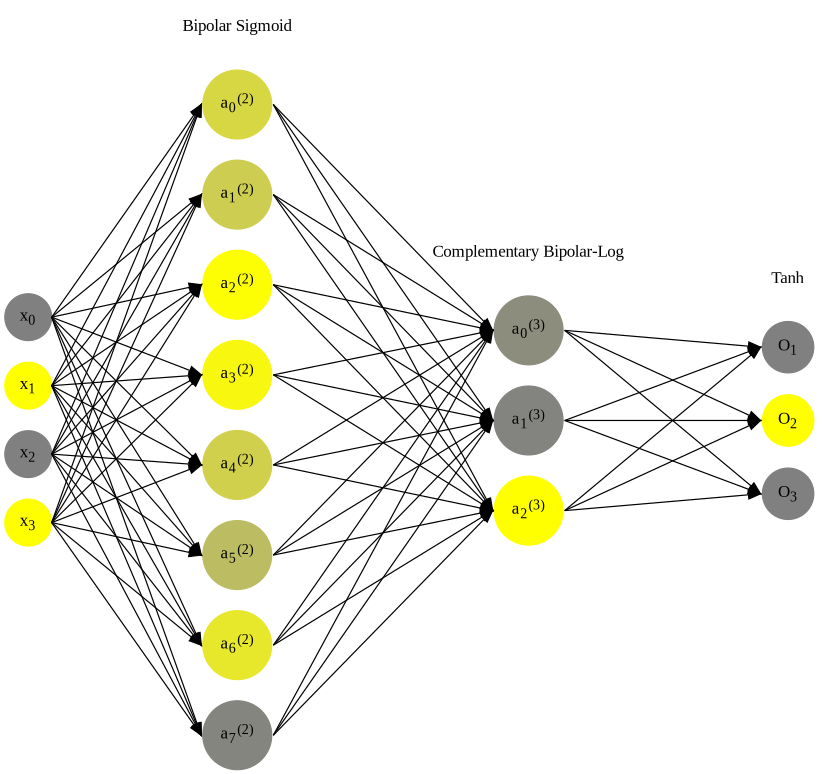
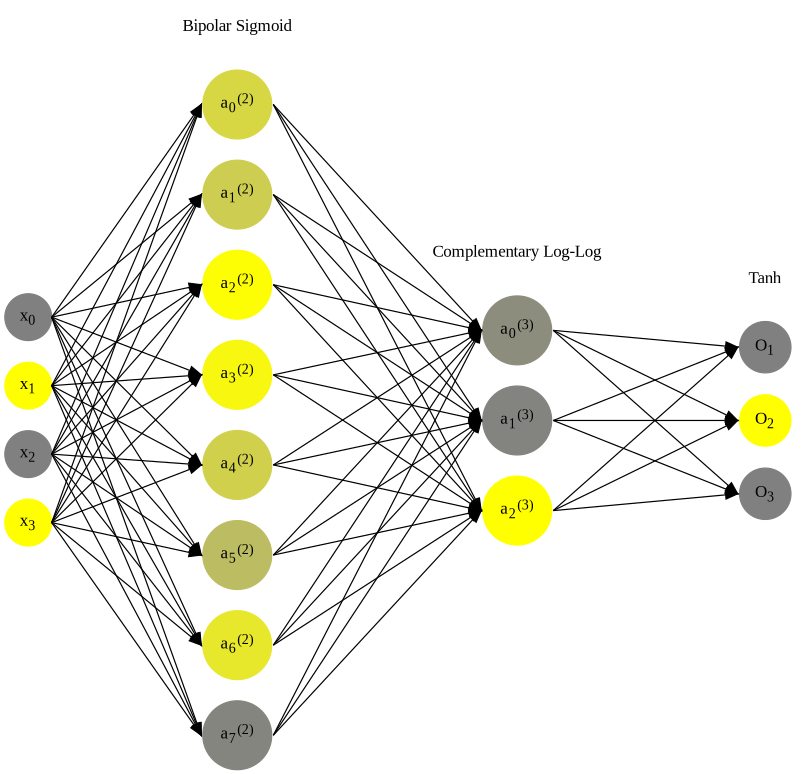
(529, 252) -> (517, 252)
